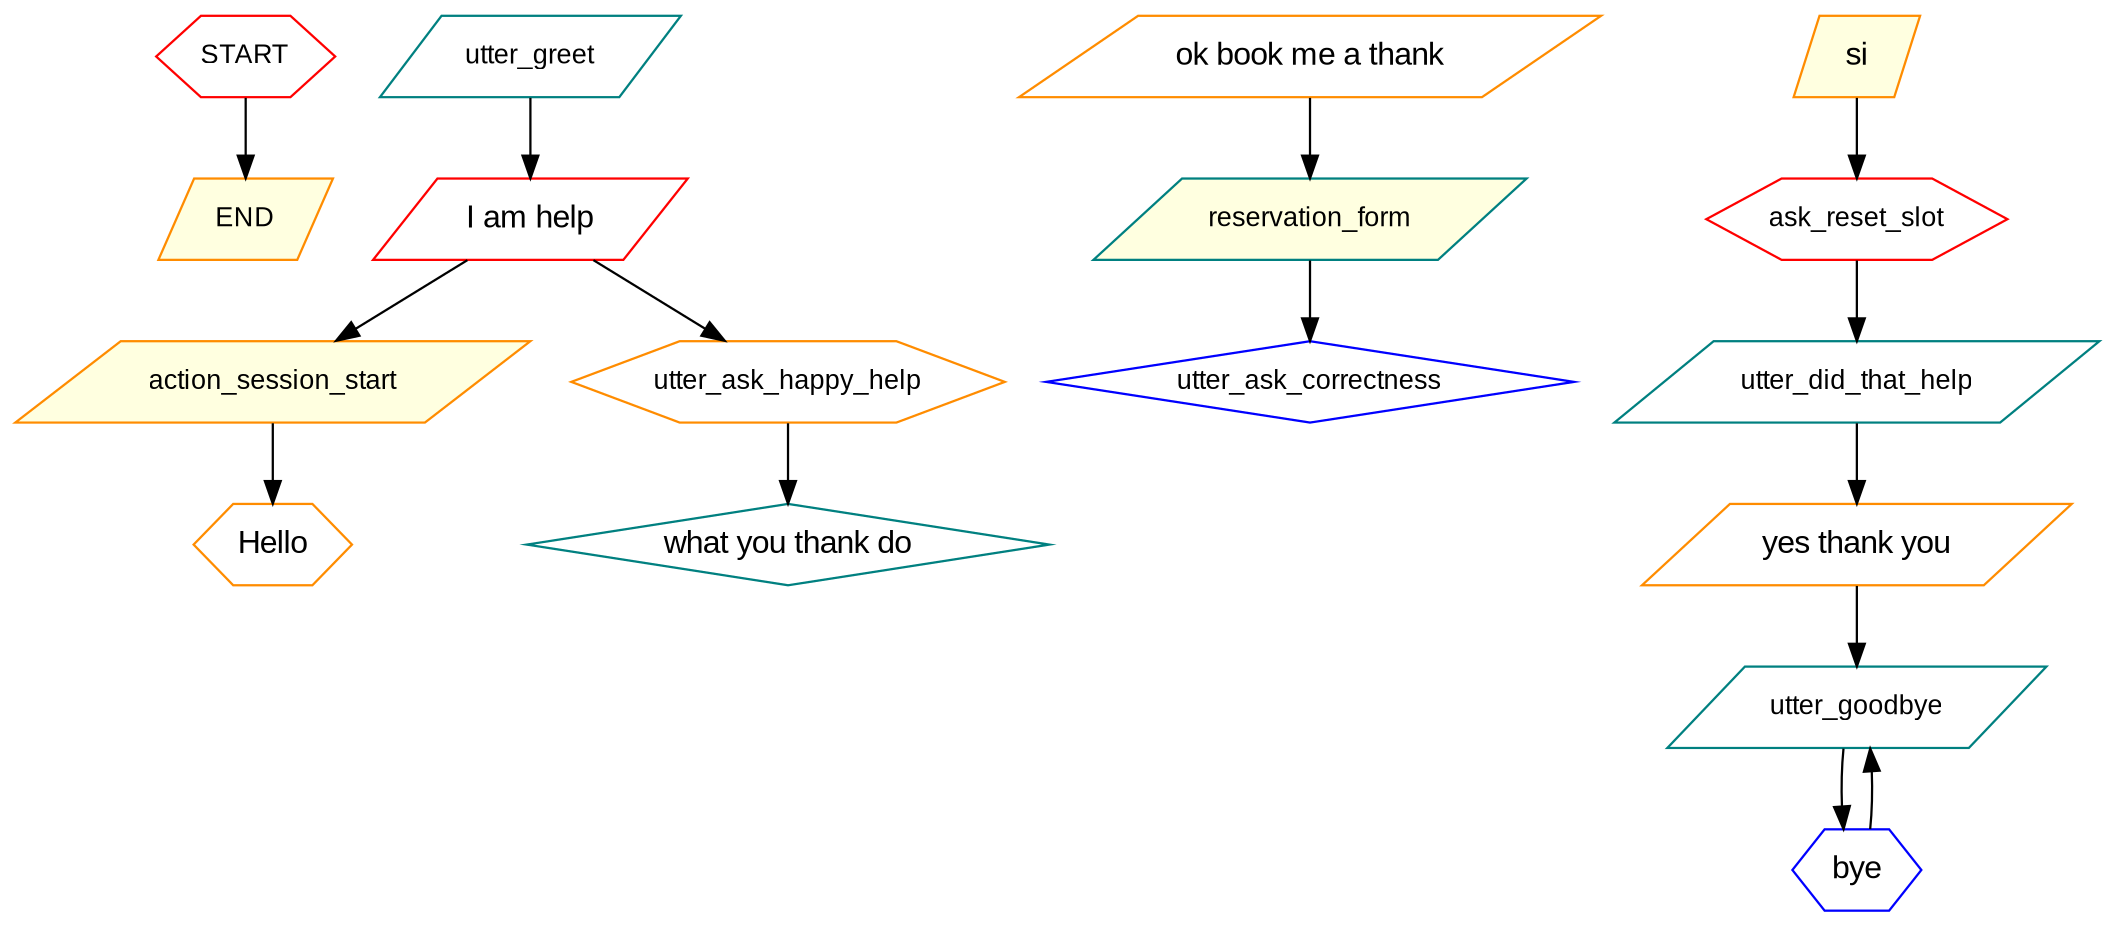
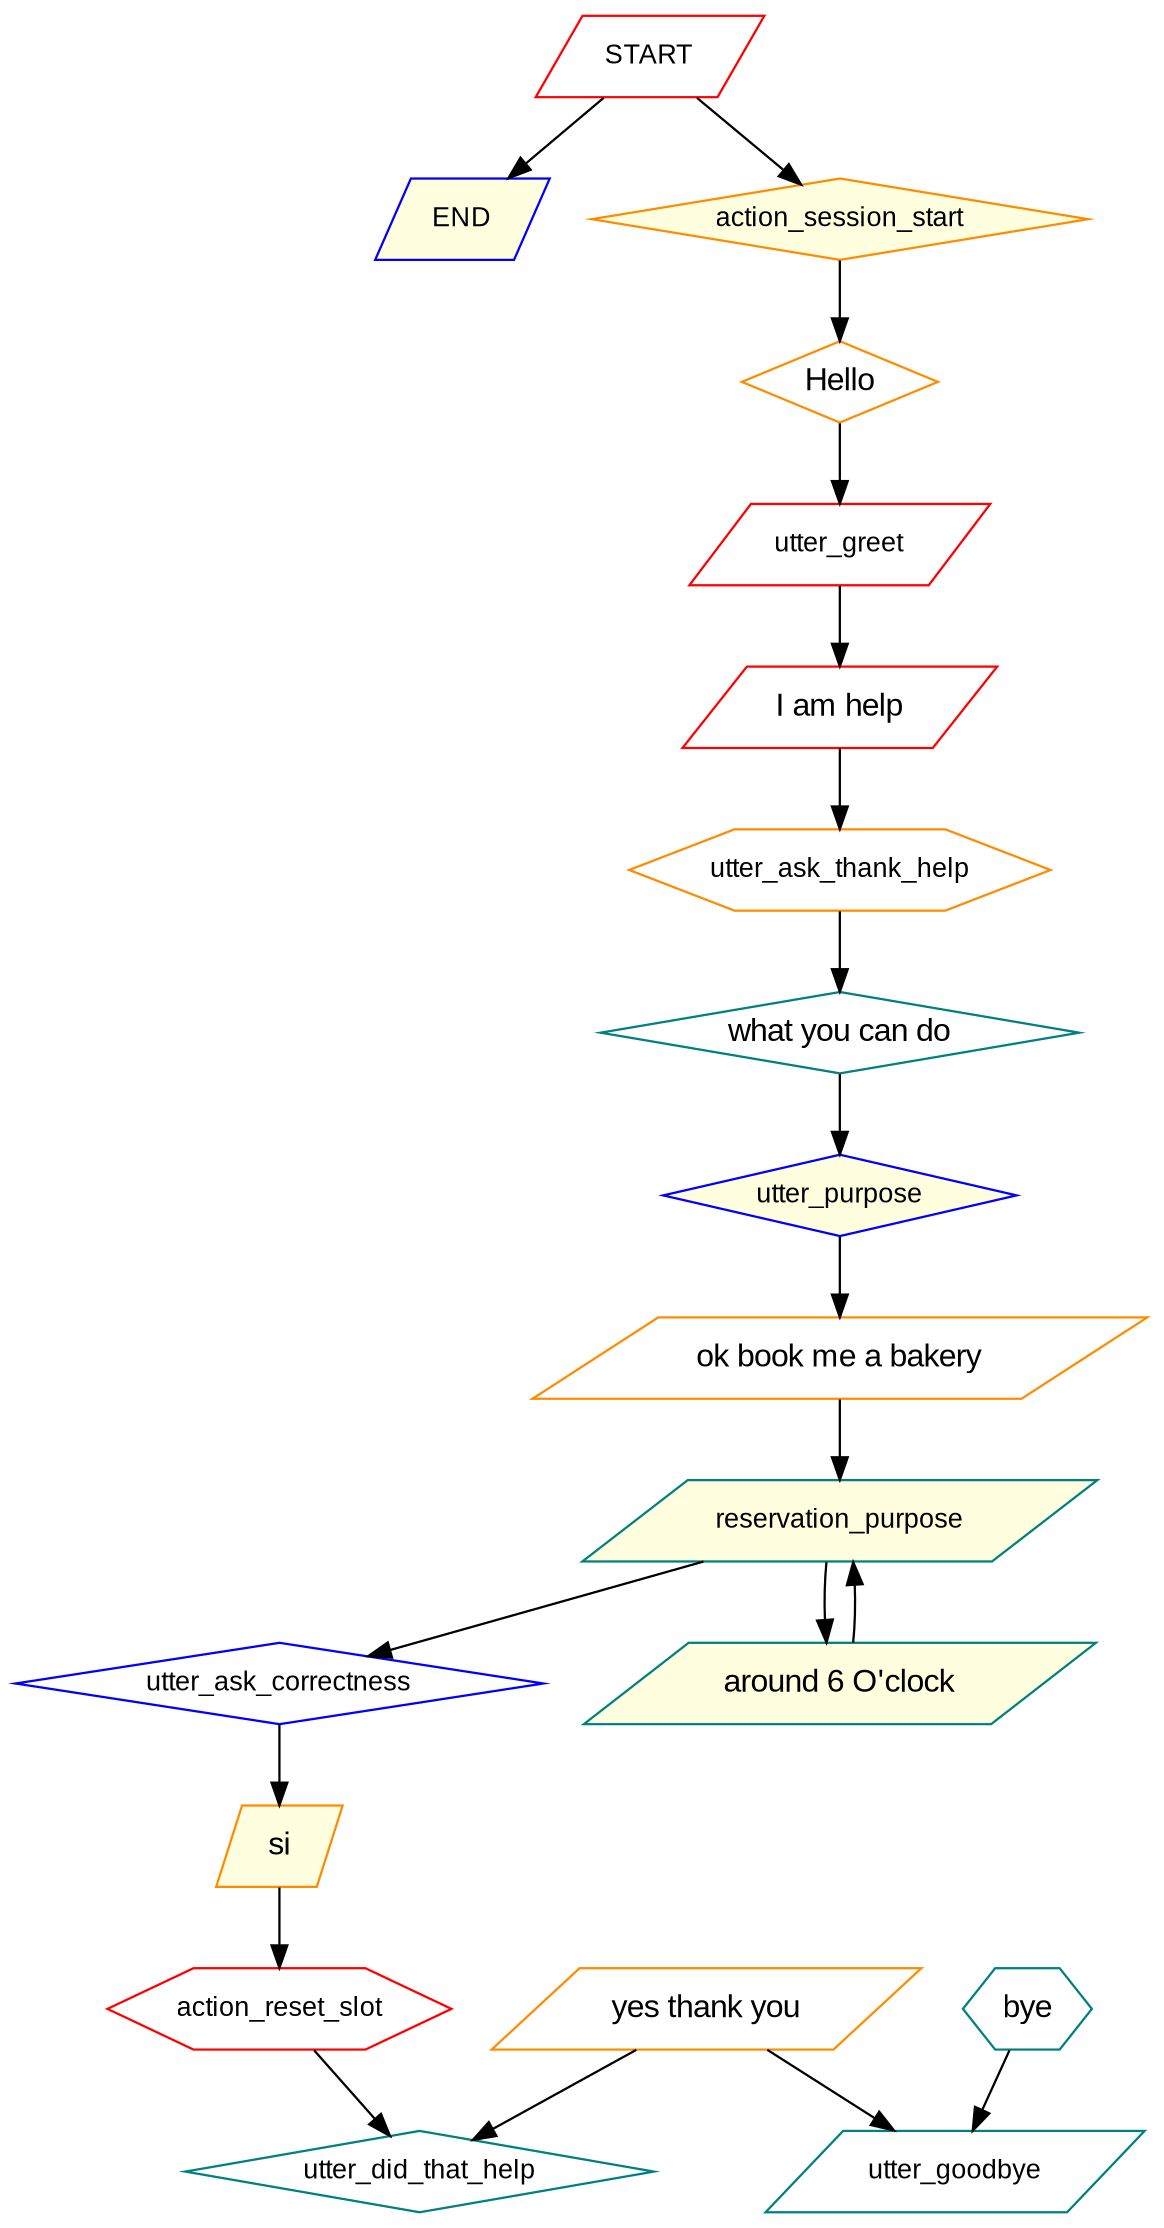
(246, 56) -> (650, 56)
(530, 56) -> (840, 545)
(1310, 56) -> (840, 1358)
(246, 219) -> (462, 219)
(1310, 219) -> (840, 1521)
(1857, 219) -> (279, 2009)
(411, 294) -> (740, 134)
(273, 382) -> (840, 219)
(788, 382) -> (840, 870)
(1857, 382) -> (420, 2172)
none -> (840, 452)
(1857, 452) -> (565, 2089)
(273, 545) -> (840, 382)
(788, 545) -> (840, 1033)
(1842, 778) -> none
(1857, 870) -> (1027, 2009)
none -> (840, 1195)
none -> (840, 1683)
none -> (279, 1754)
